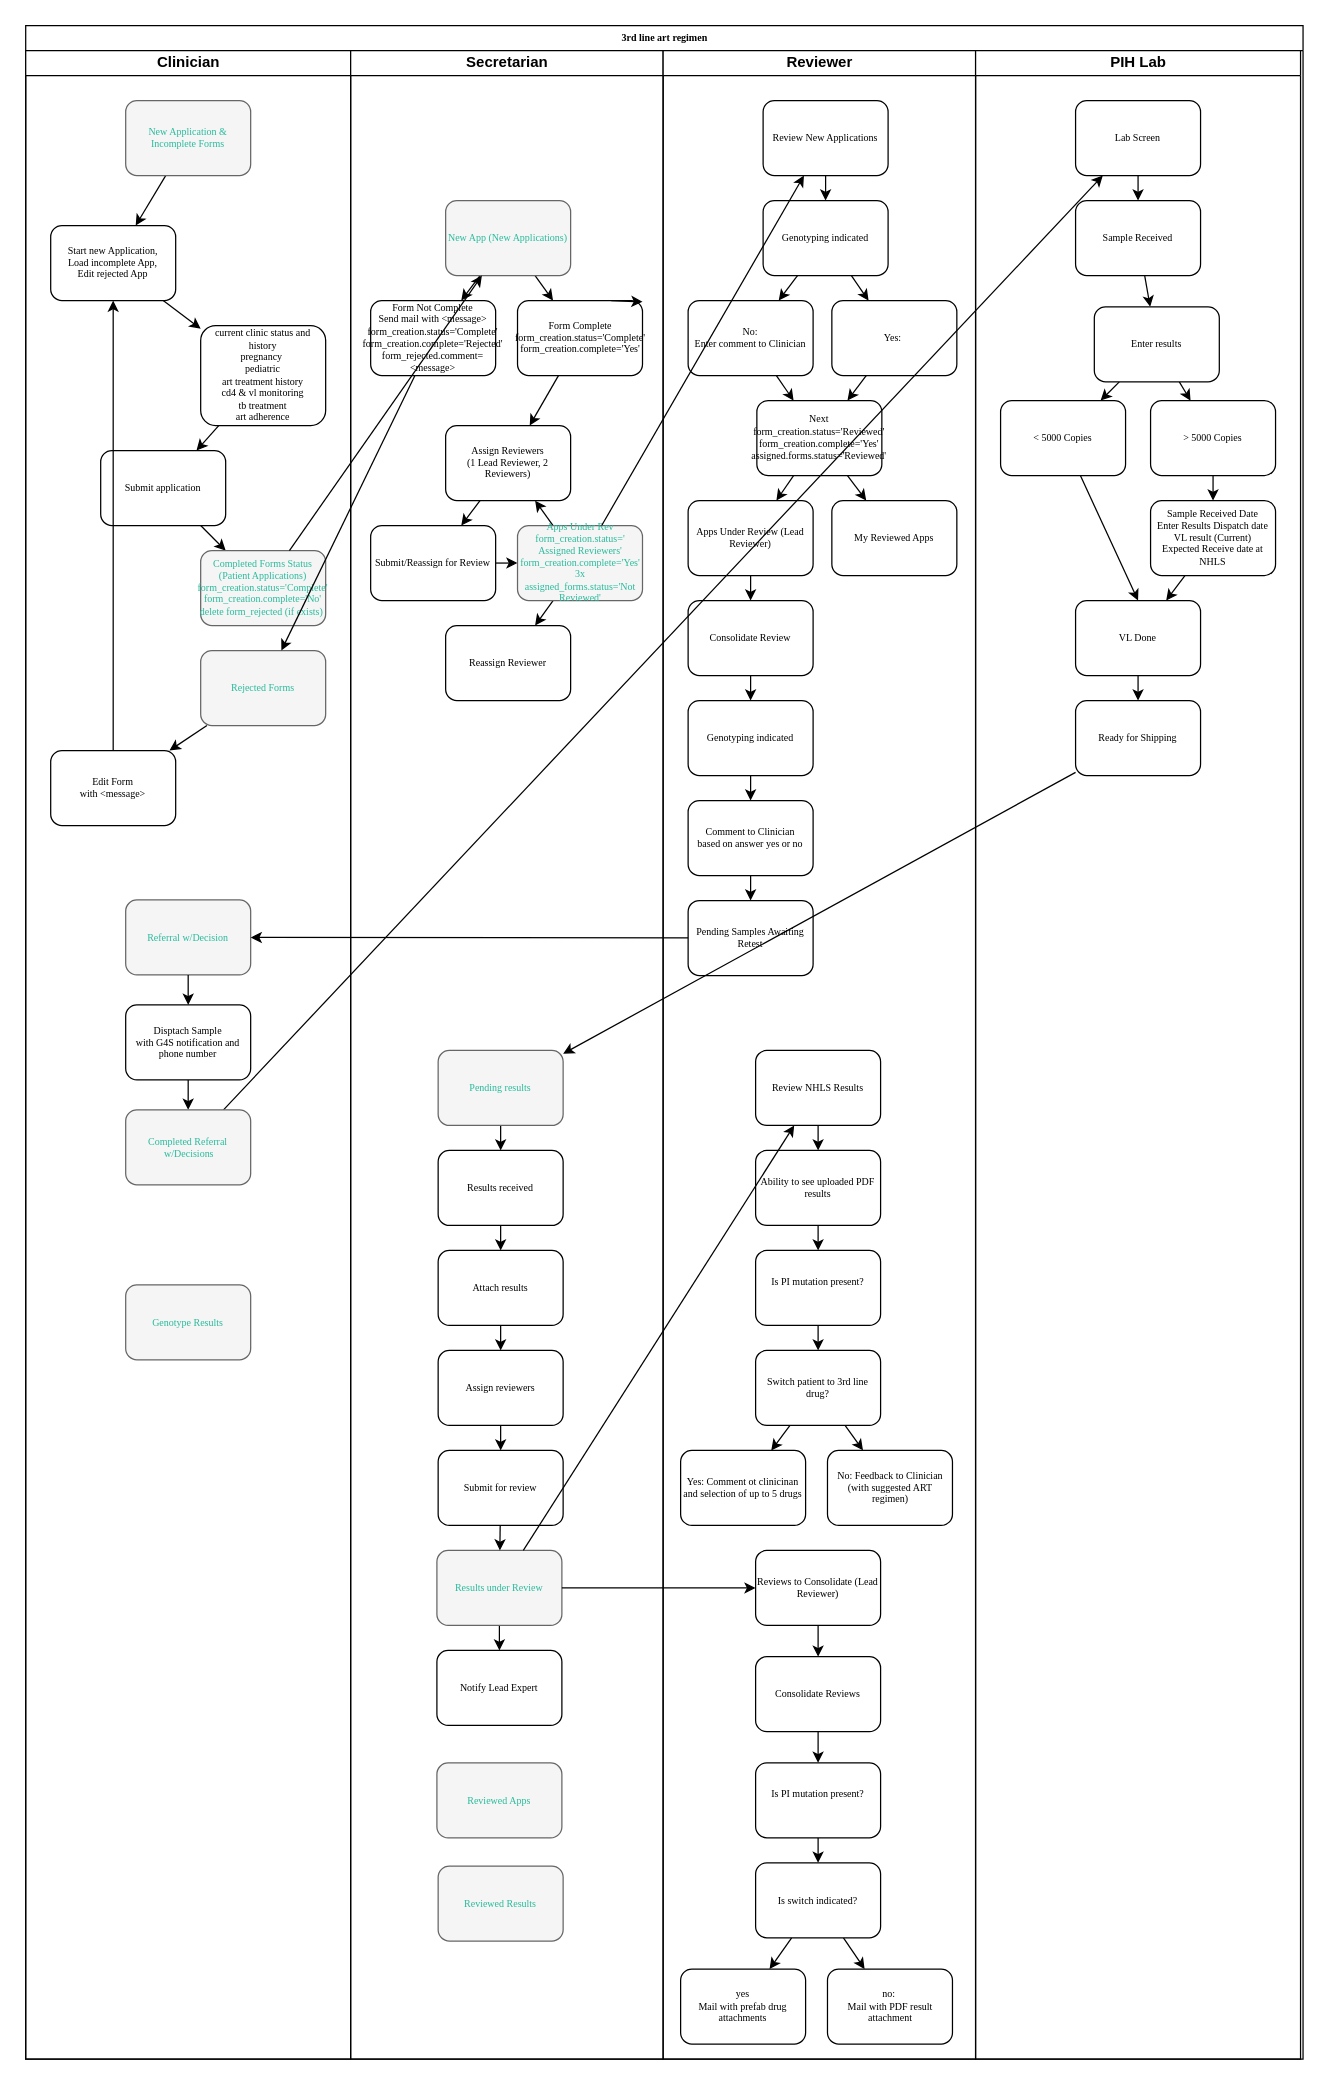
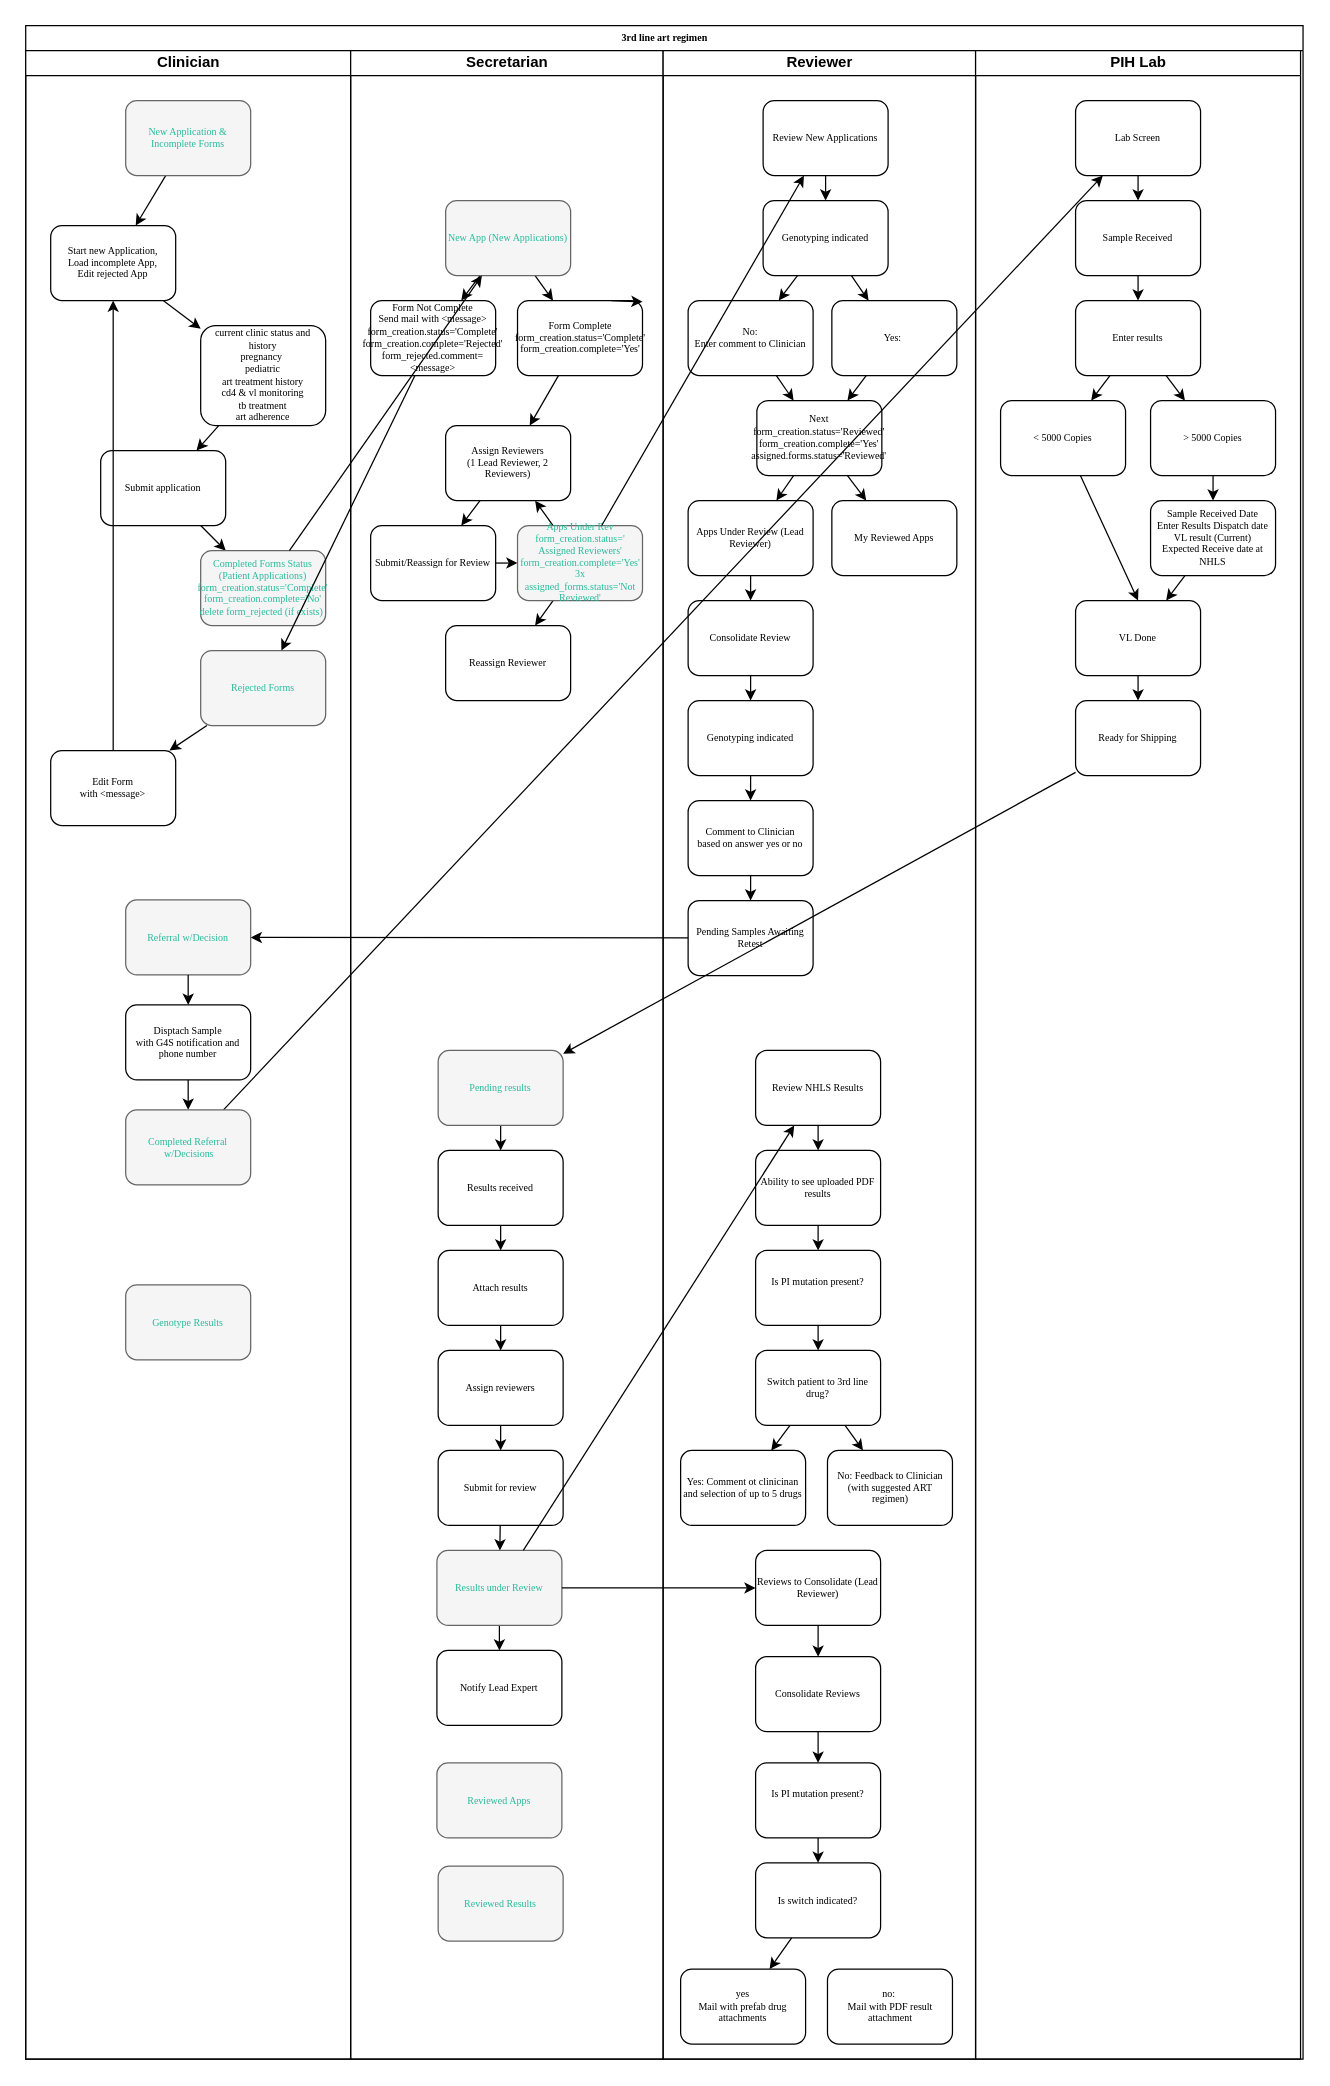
(1157, 344) -> (1138, 338)
(852, 1950) -> none
